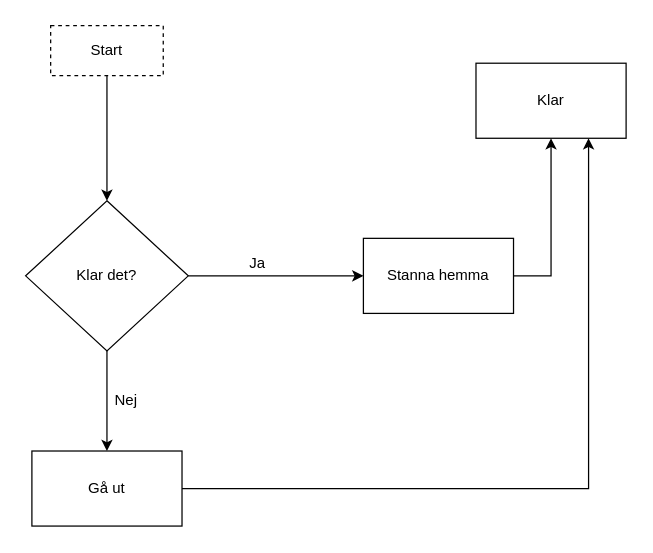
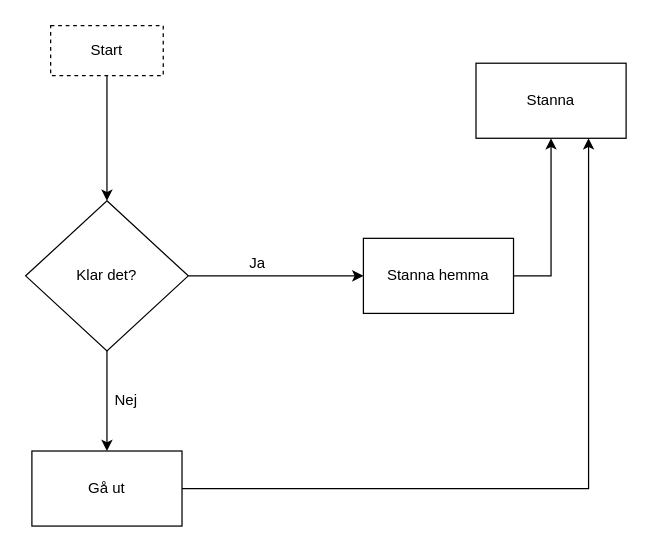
(551, 101) -> (551, 101)
